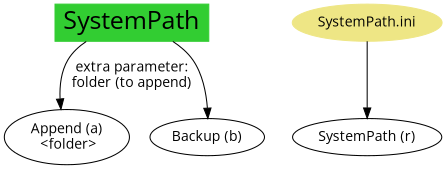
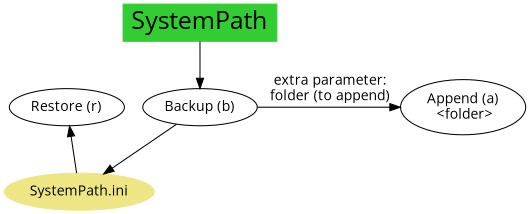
(65, 66) -> (323, 107)
(367, 137) -> (67, 107)
none -> (144, 146)
